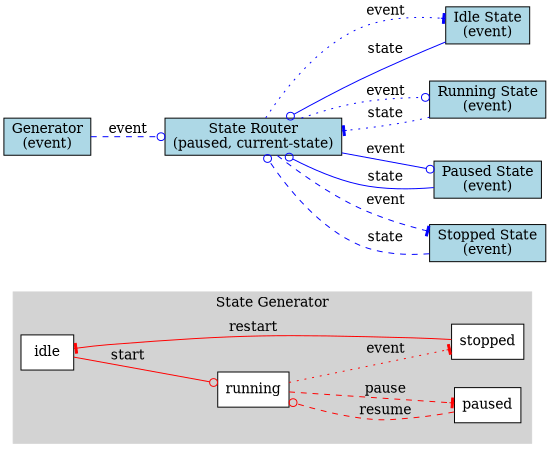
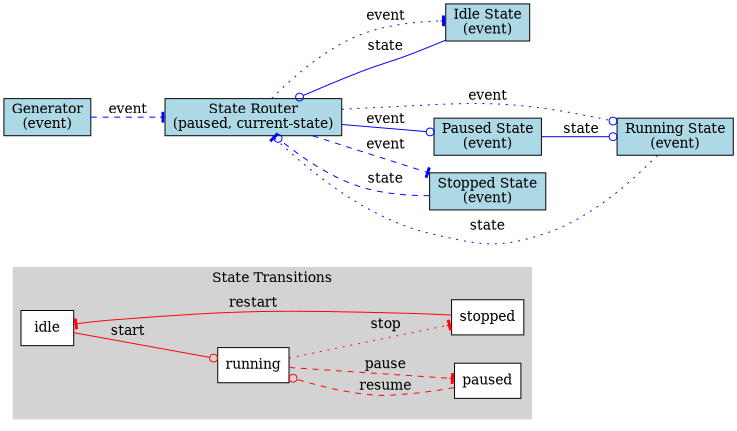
(124, 137) -> (125, 117)
(361, 185) -> (575, 137)
(272, 303) -> (272, 279)
(386, 349) -> (386, 325)
